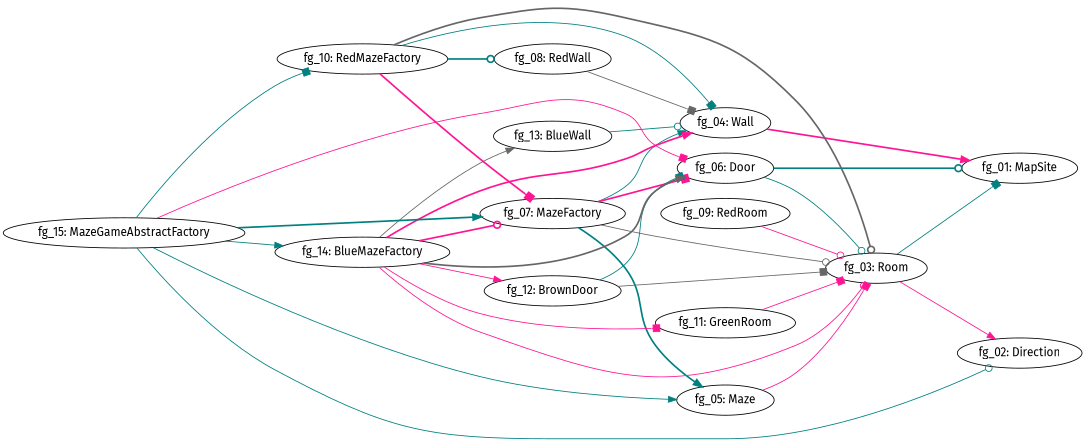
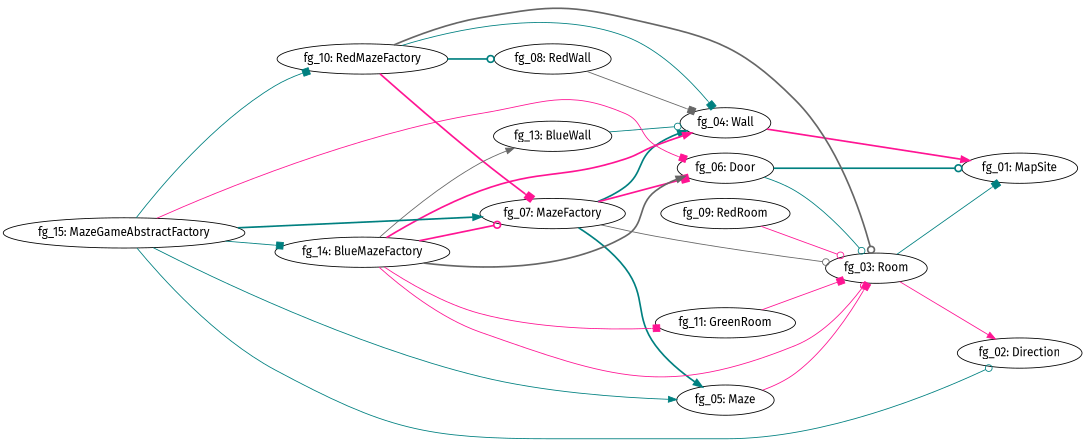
(639, 169) -> (639, 169)
(250, 243) -> (250, 243)
(553, 291) -> none
